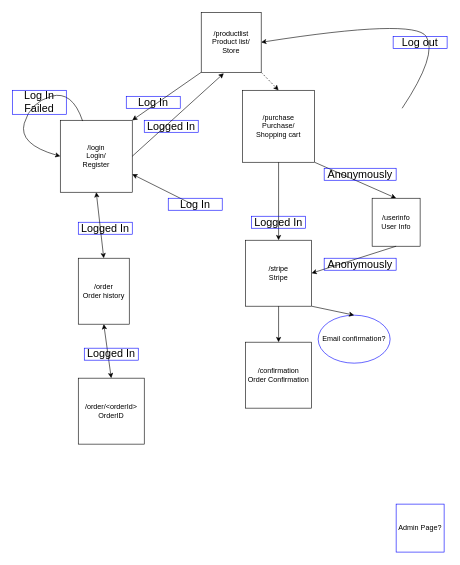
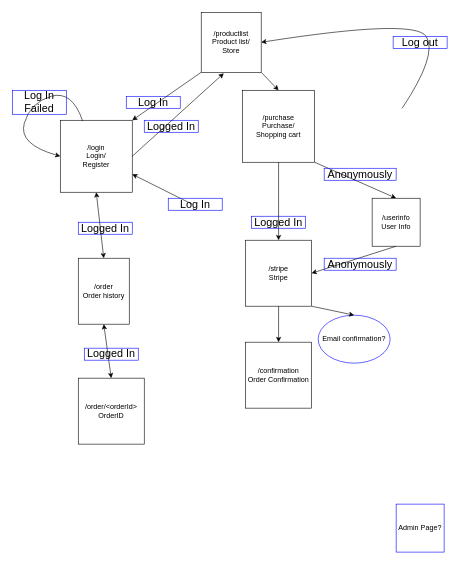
(268, 79) -> (268, 79)
